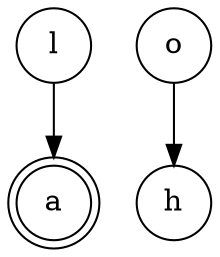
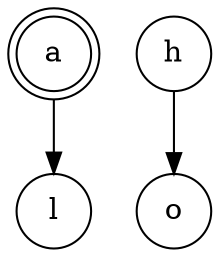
(54, 110) -> (54, 126)
(174, 114) -> (174, 122)
